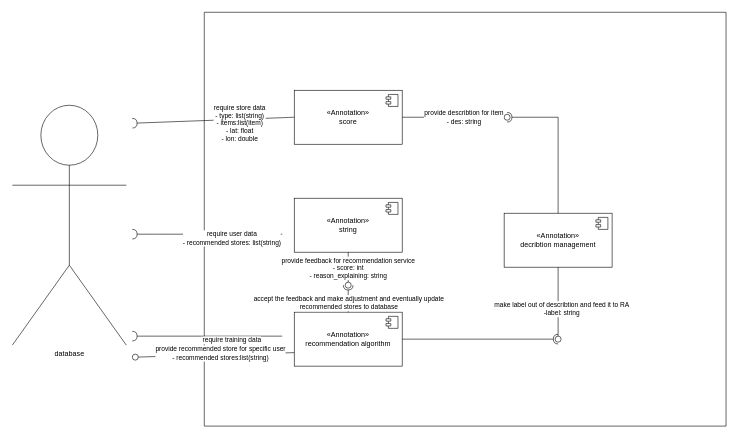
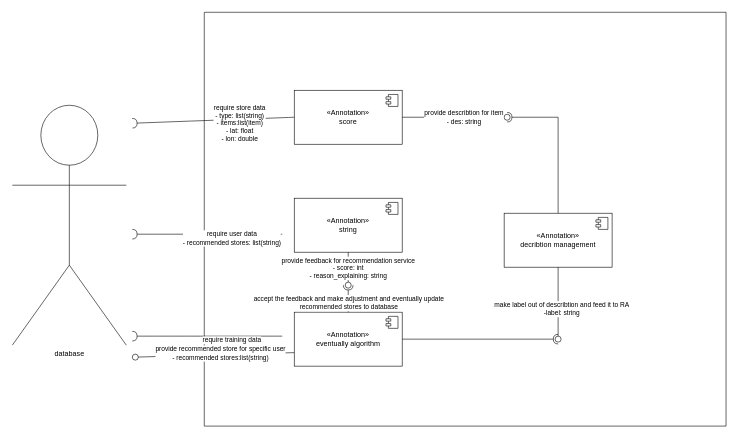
(348, 339) -> (348, 339)
